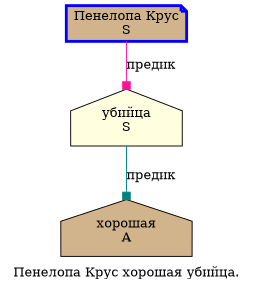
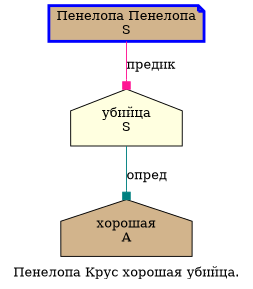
(126, 24) -> (126, 24)
(151, 176) -> (147, 176)
